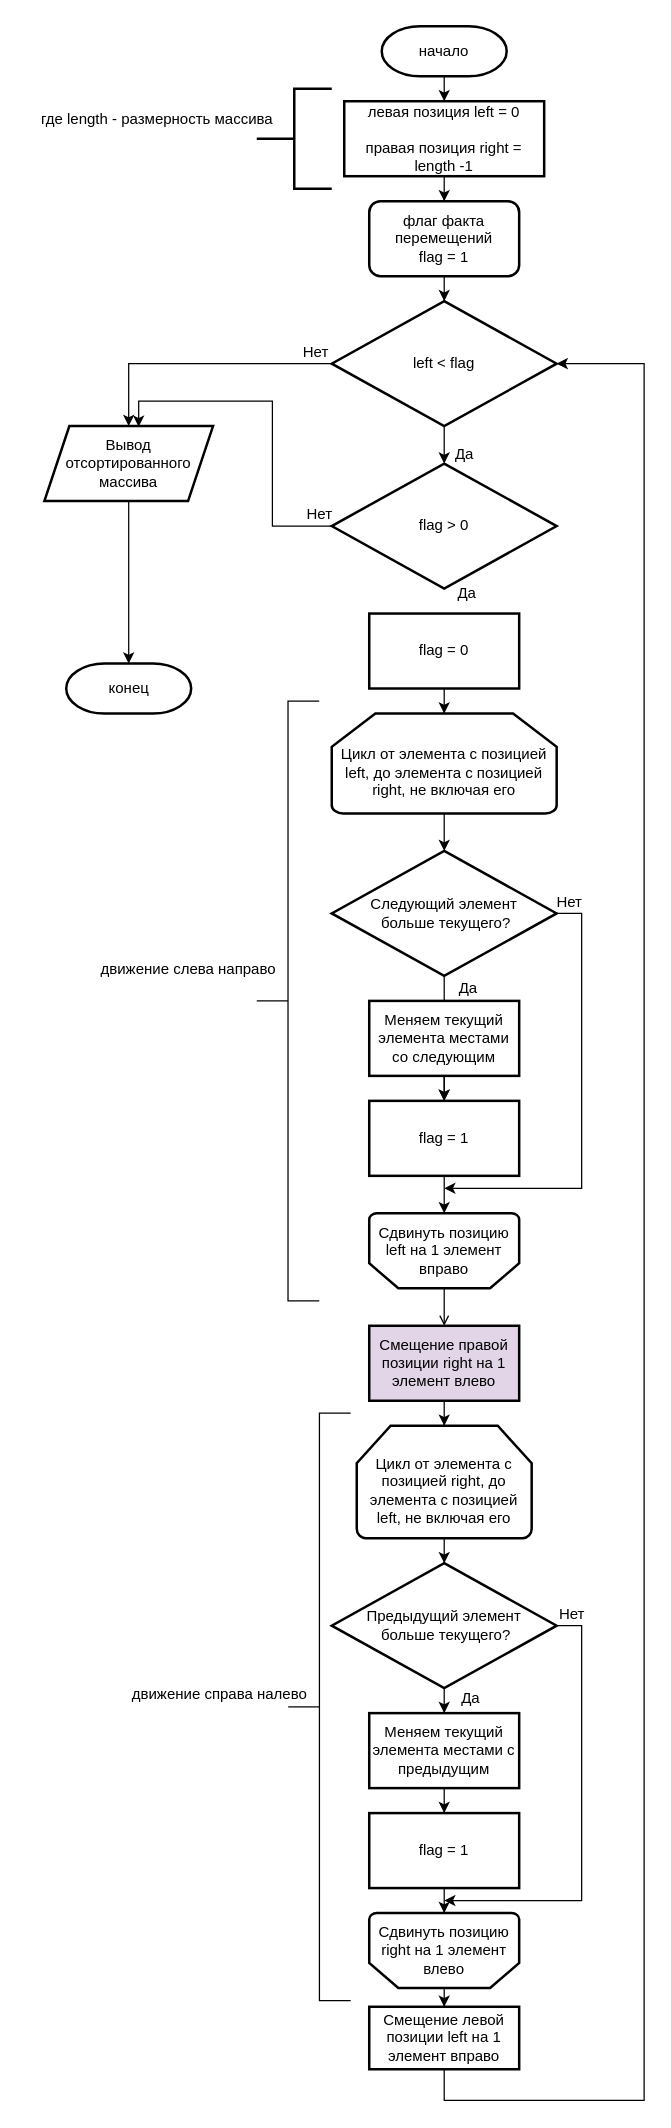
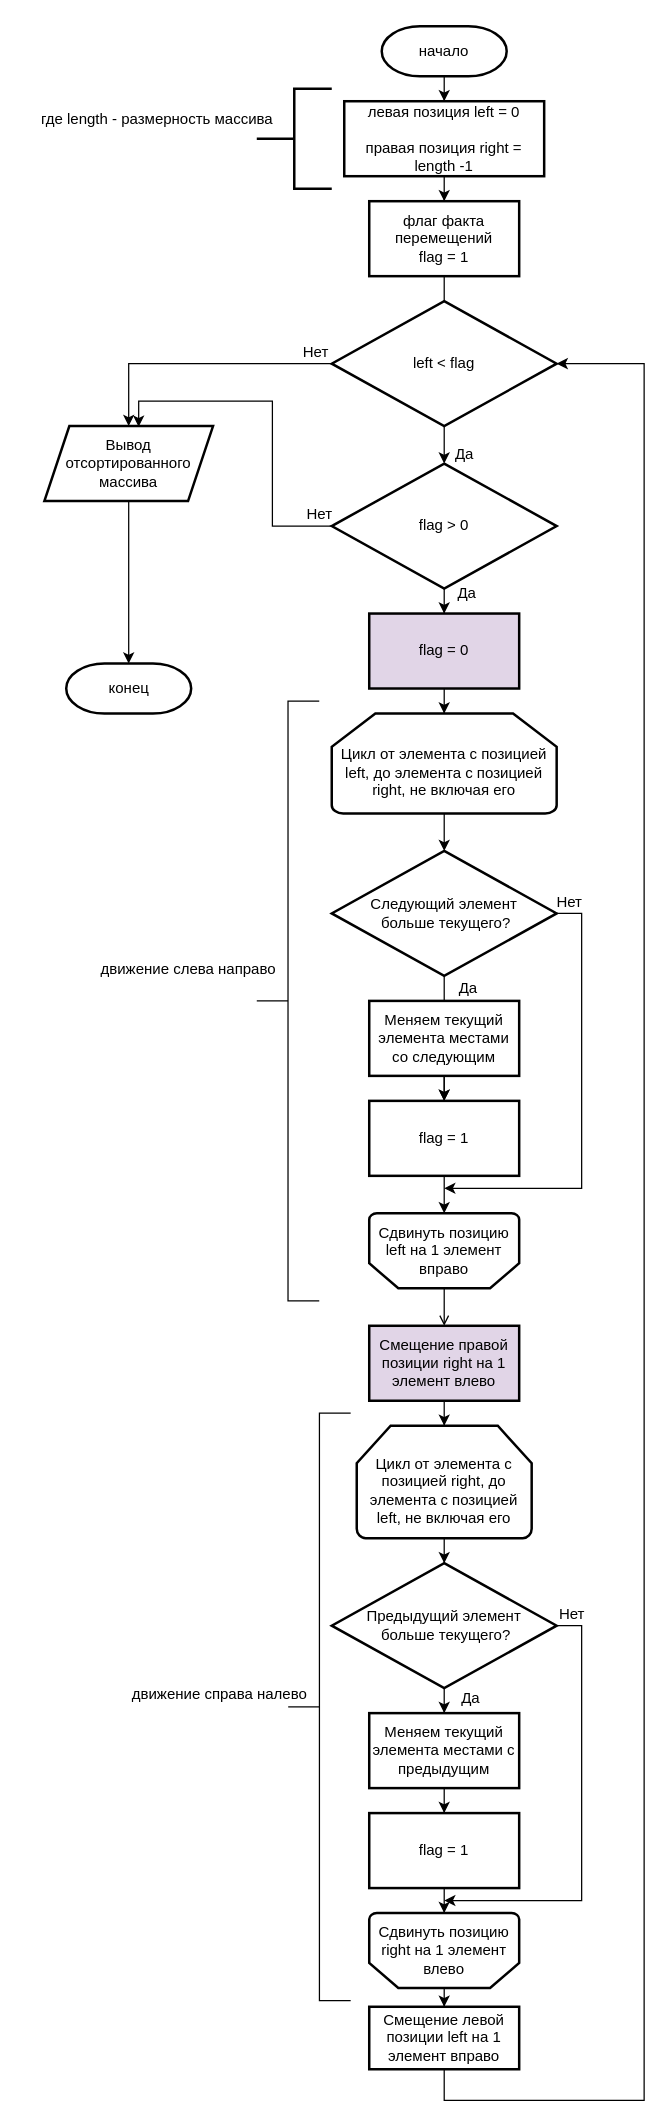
(444, 238) -> (444, 238)
(444, 291) -> (444, 294)
none -> (444, 605)
(444, 651) -> (444, 651)
